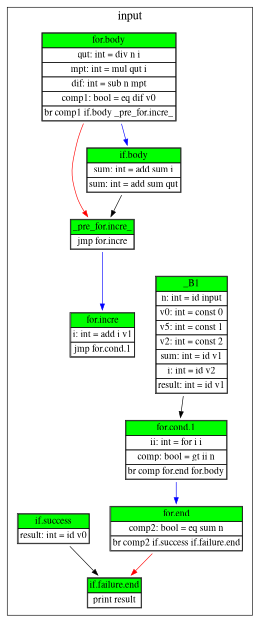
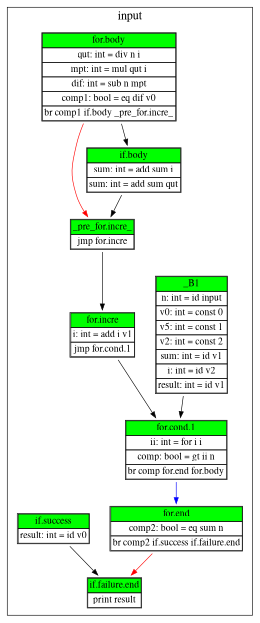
(124, 132) -> (124, 132)
(102, 278) -> (102, 278)
none -> (135, 386)
